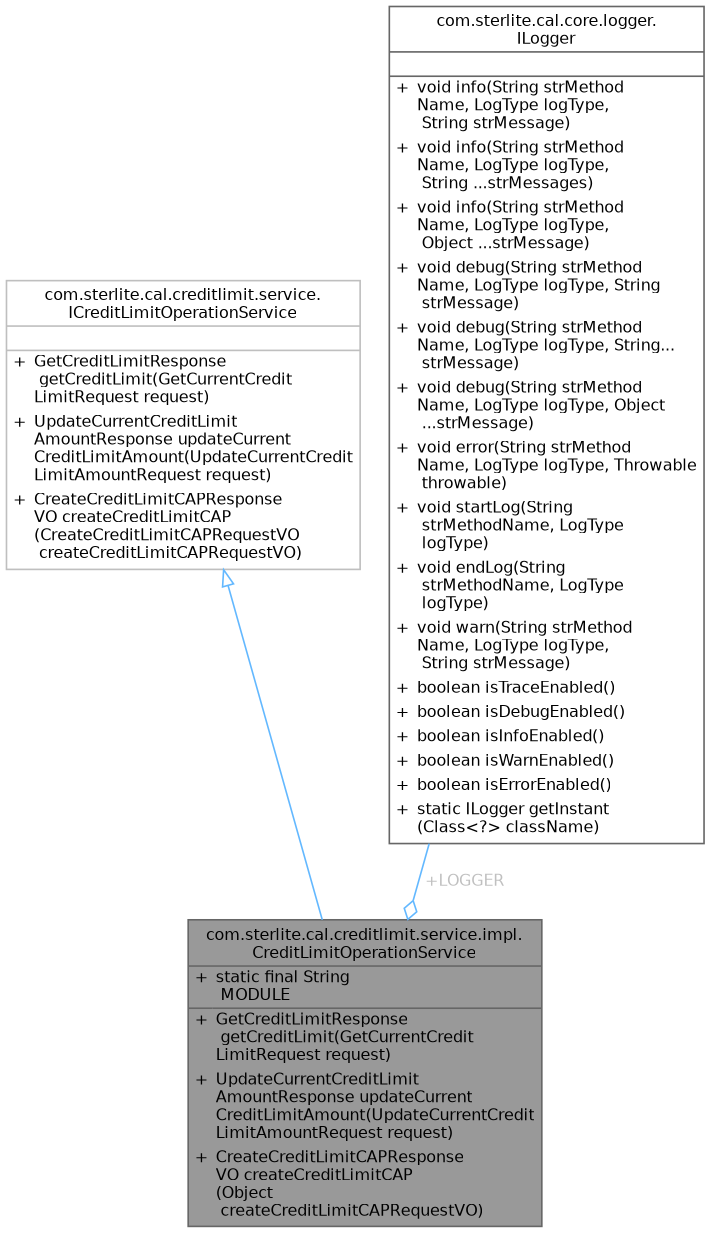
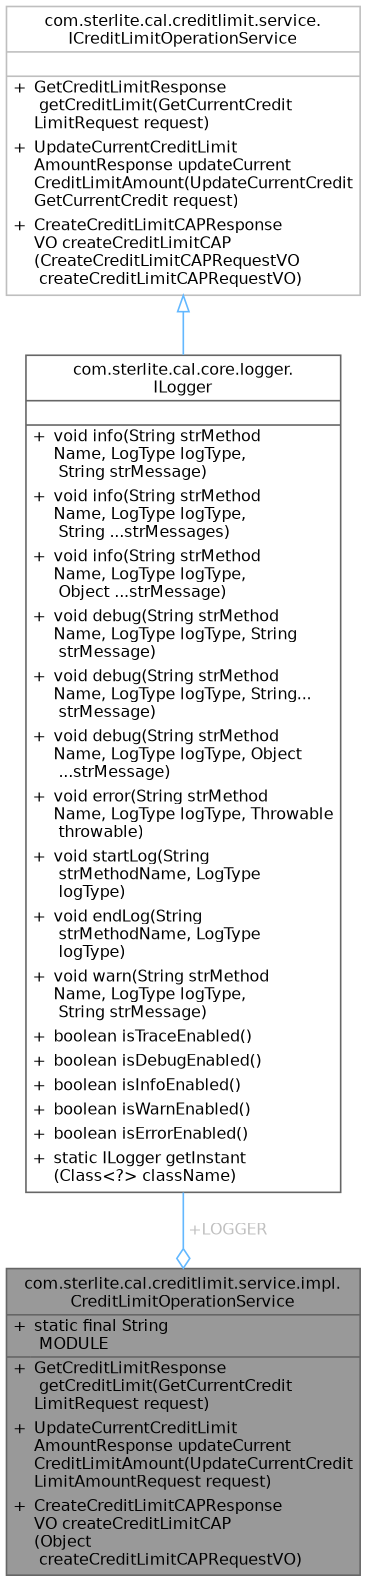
(153, 475) -> (137, 201)
(275, 753) -> (183, 333)
